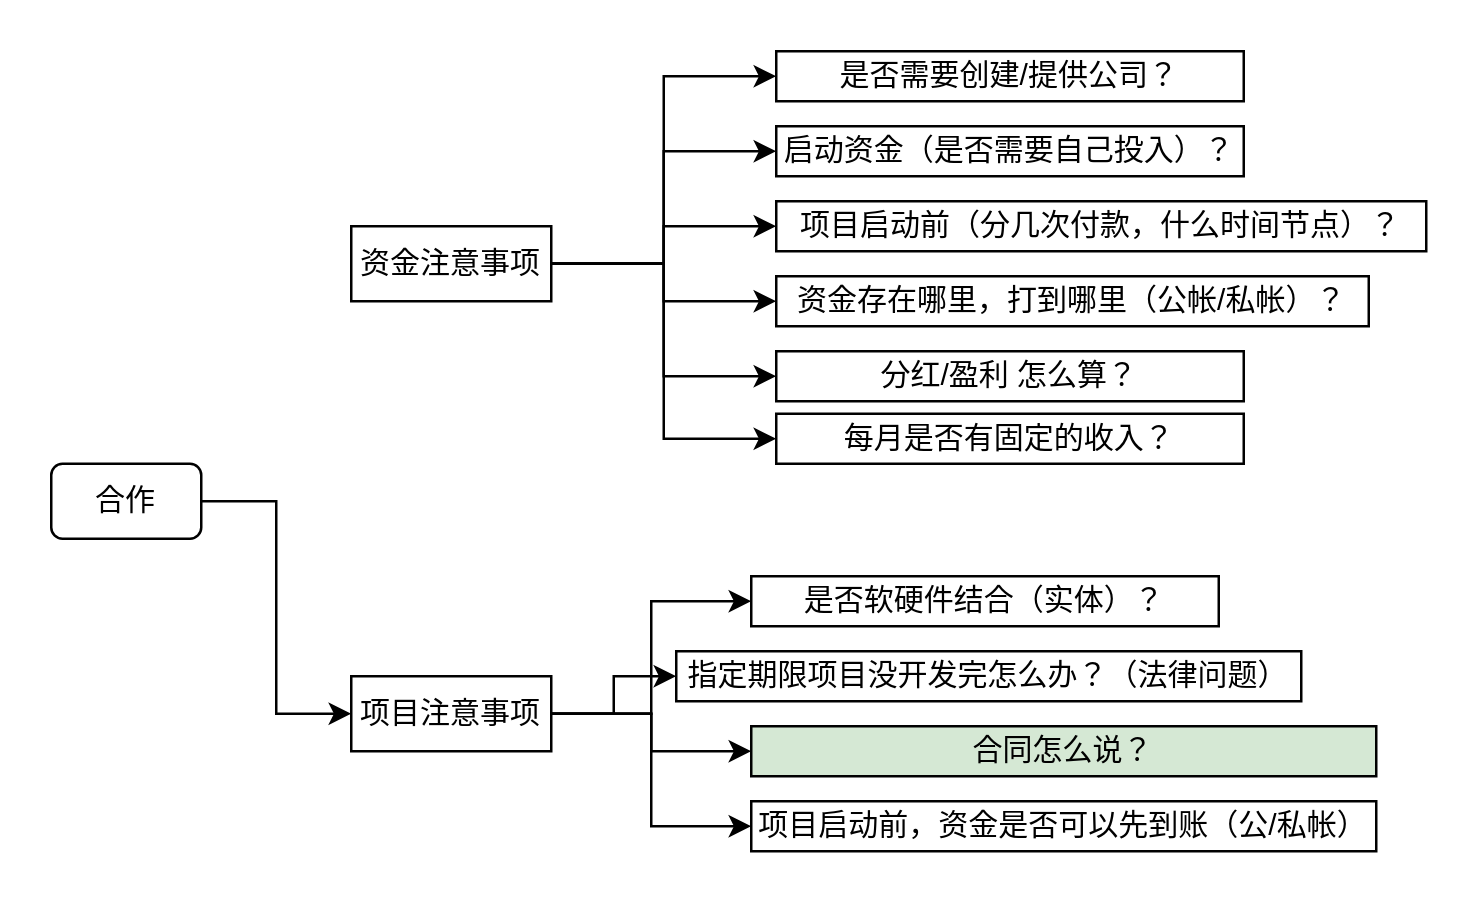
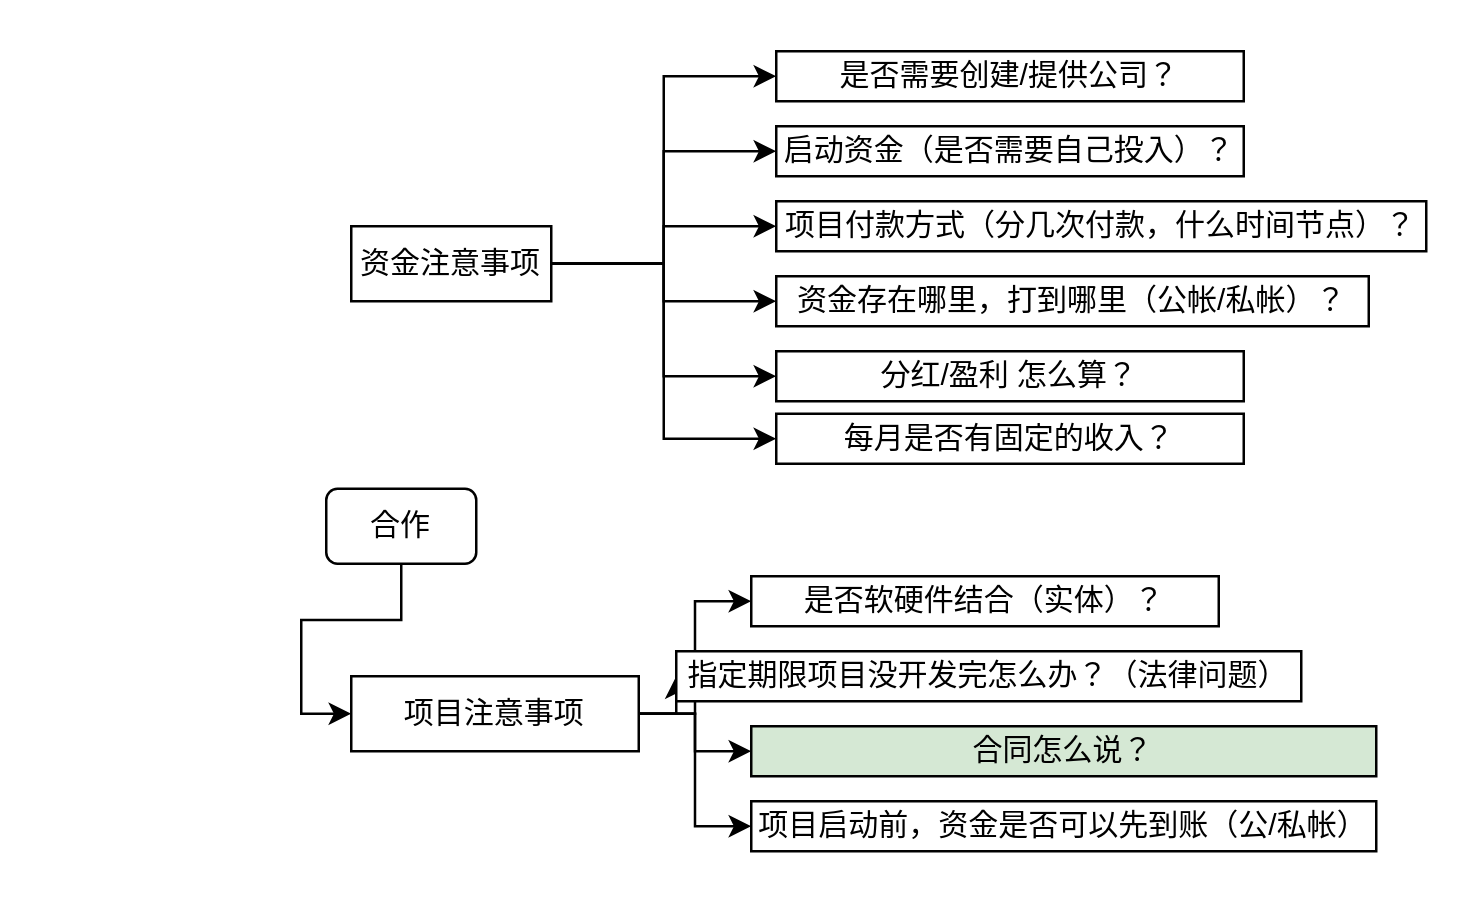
(1101, 226) -> (1101, 226)
(126, 501) -> (401, 526)
(451, 714) -> (495, 714)
